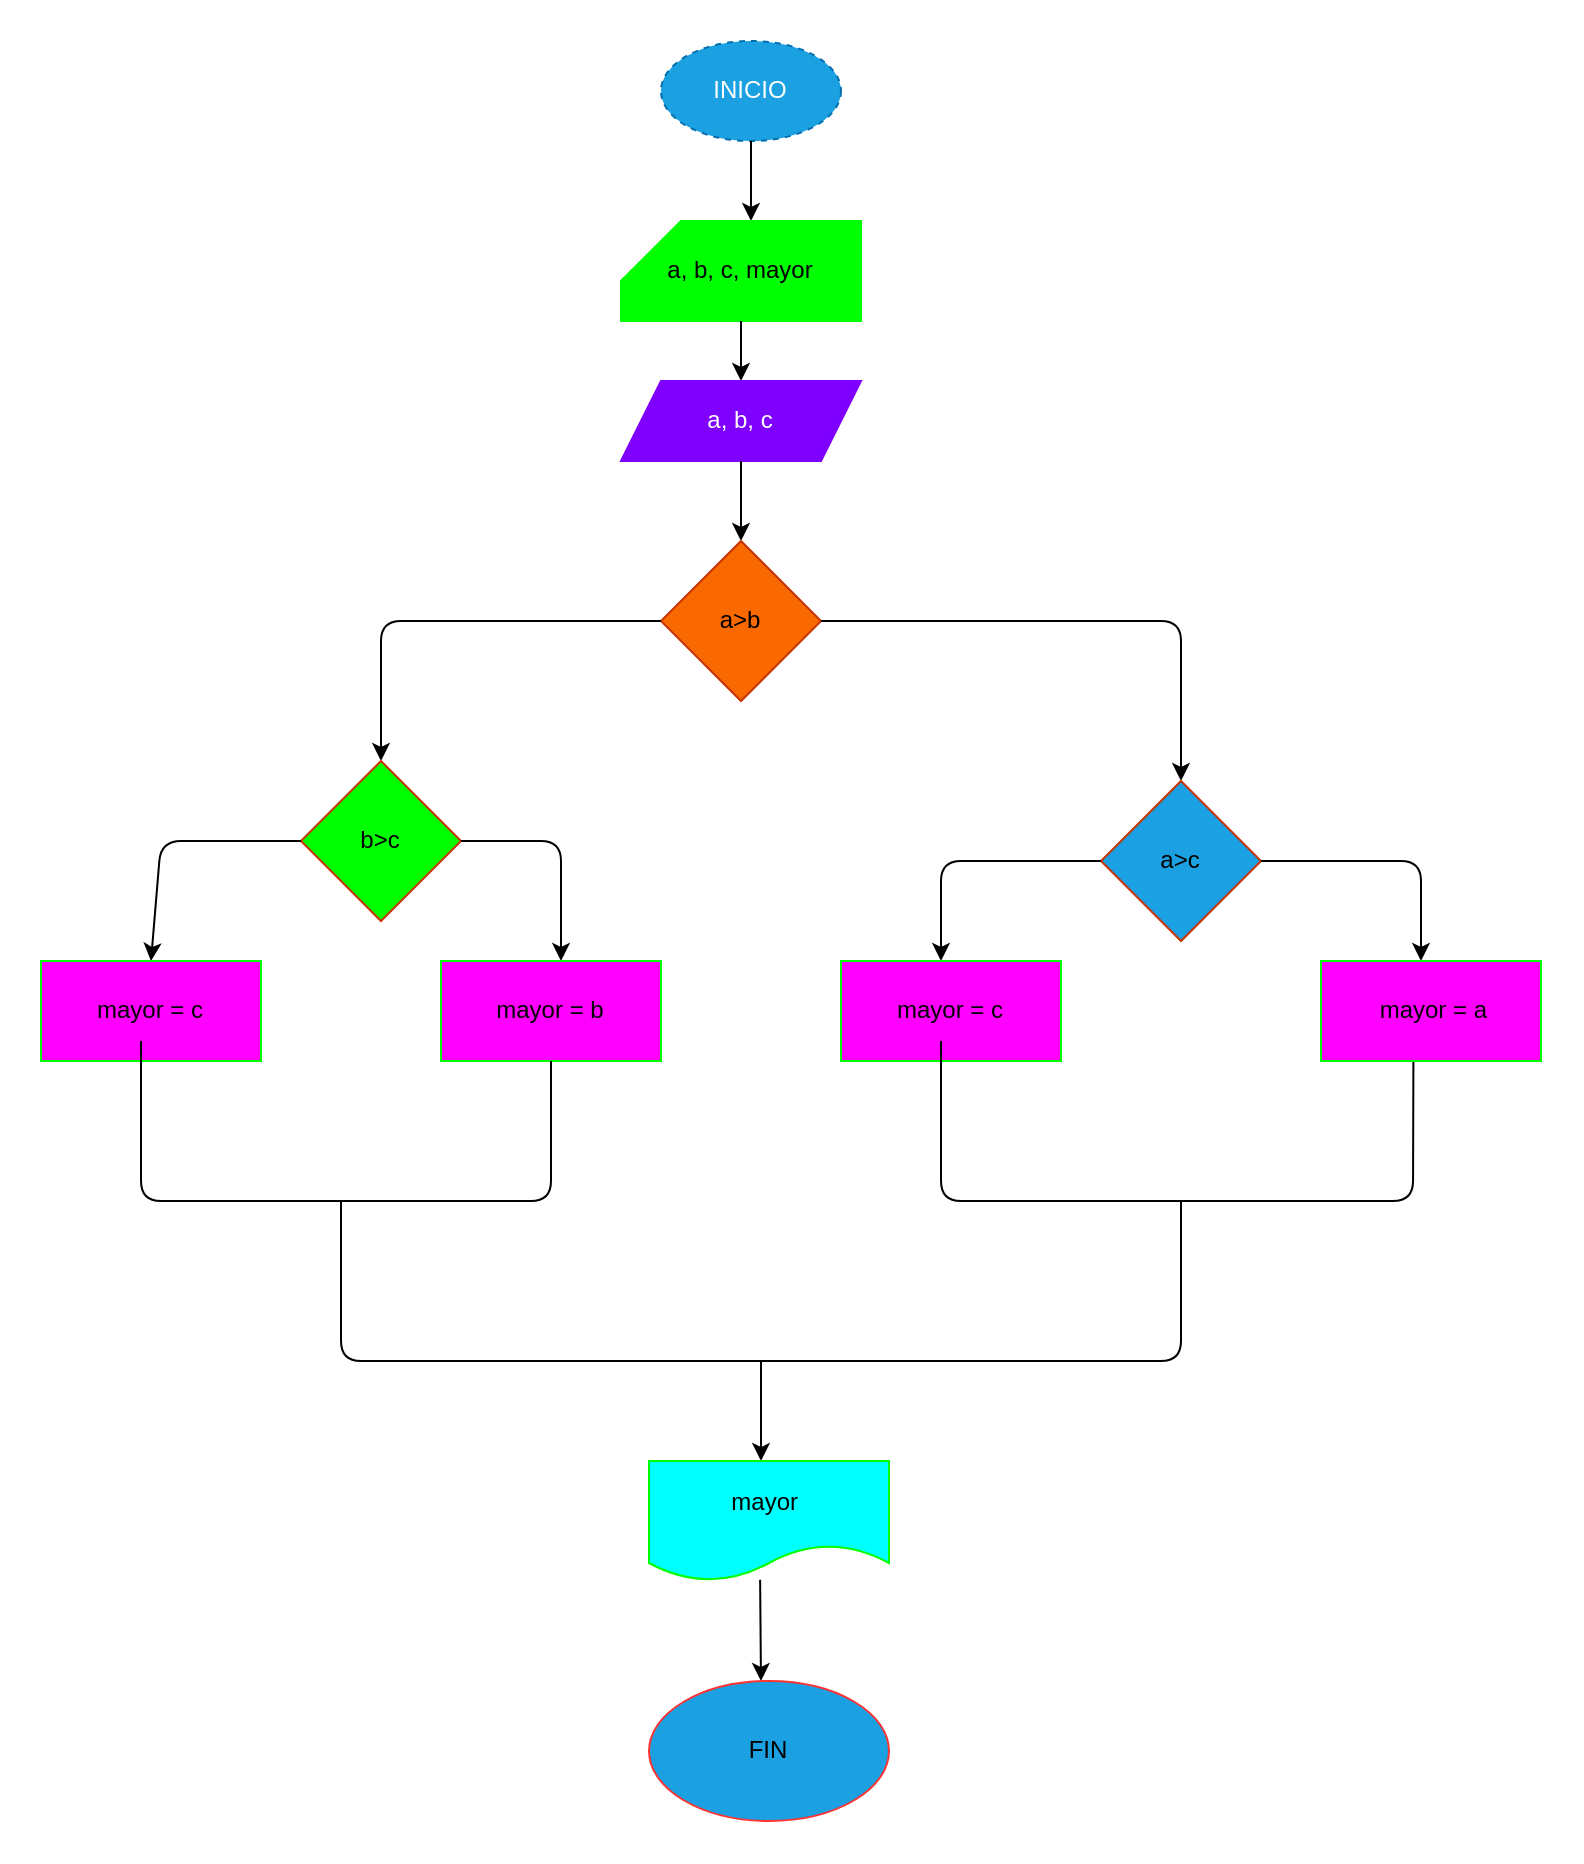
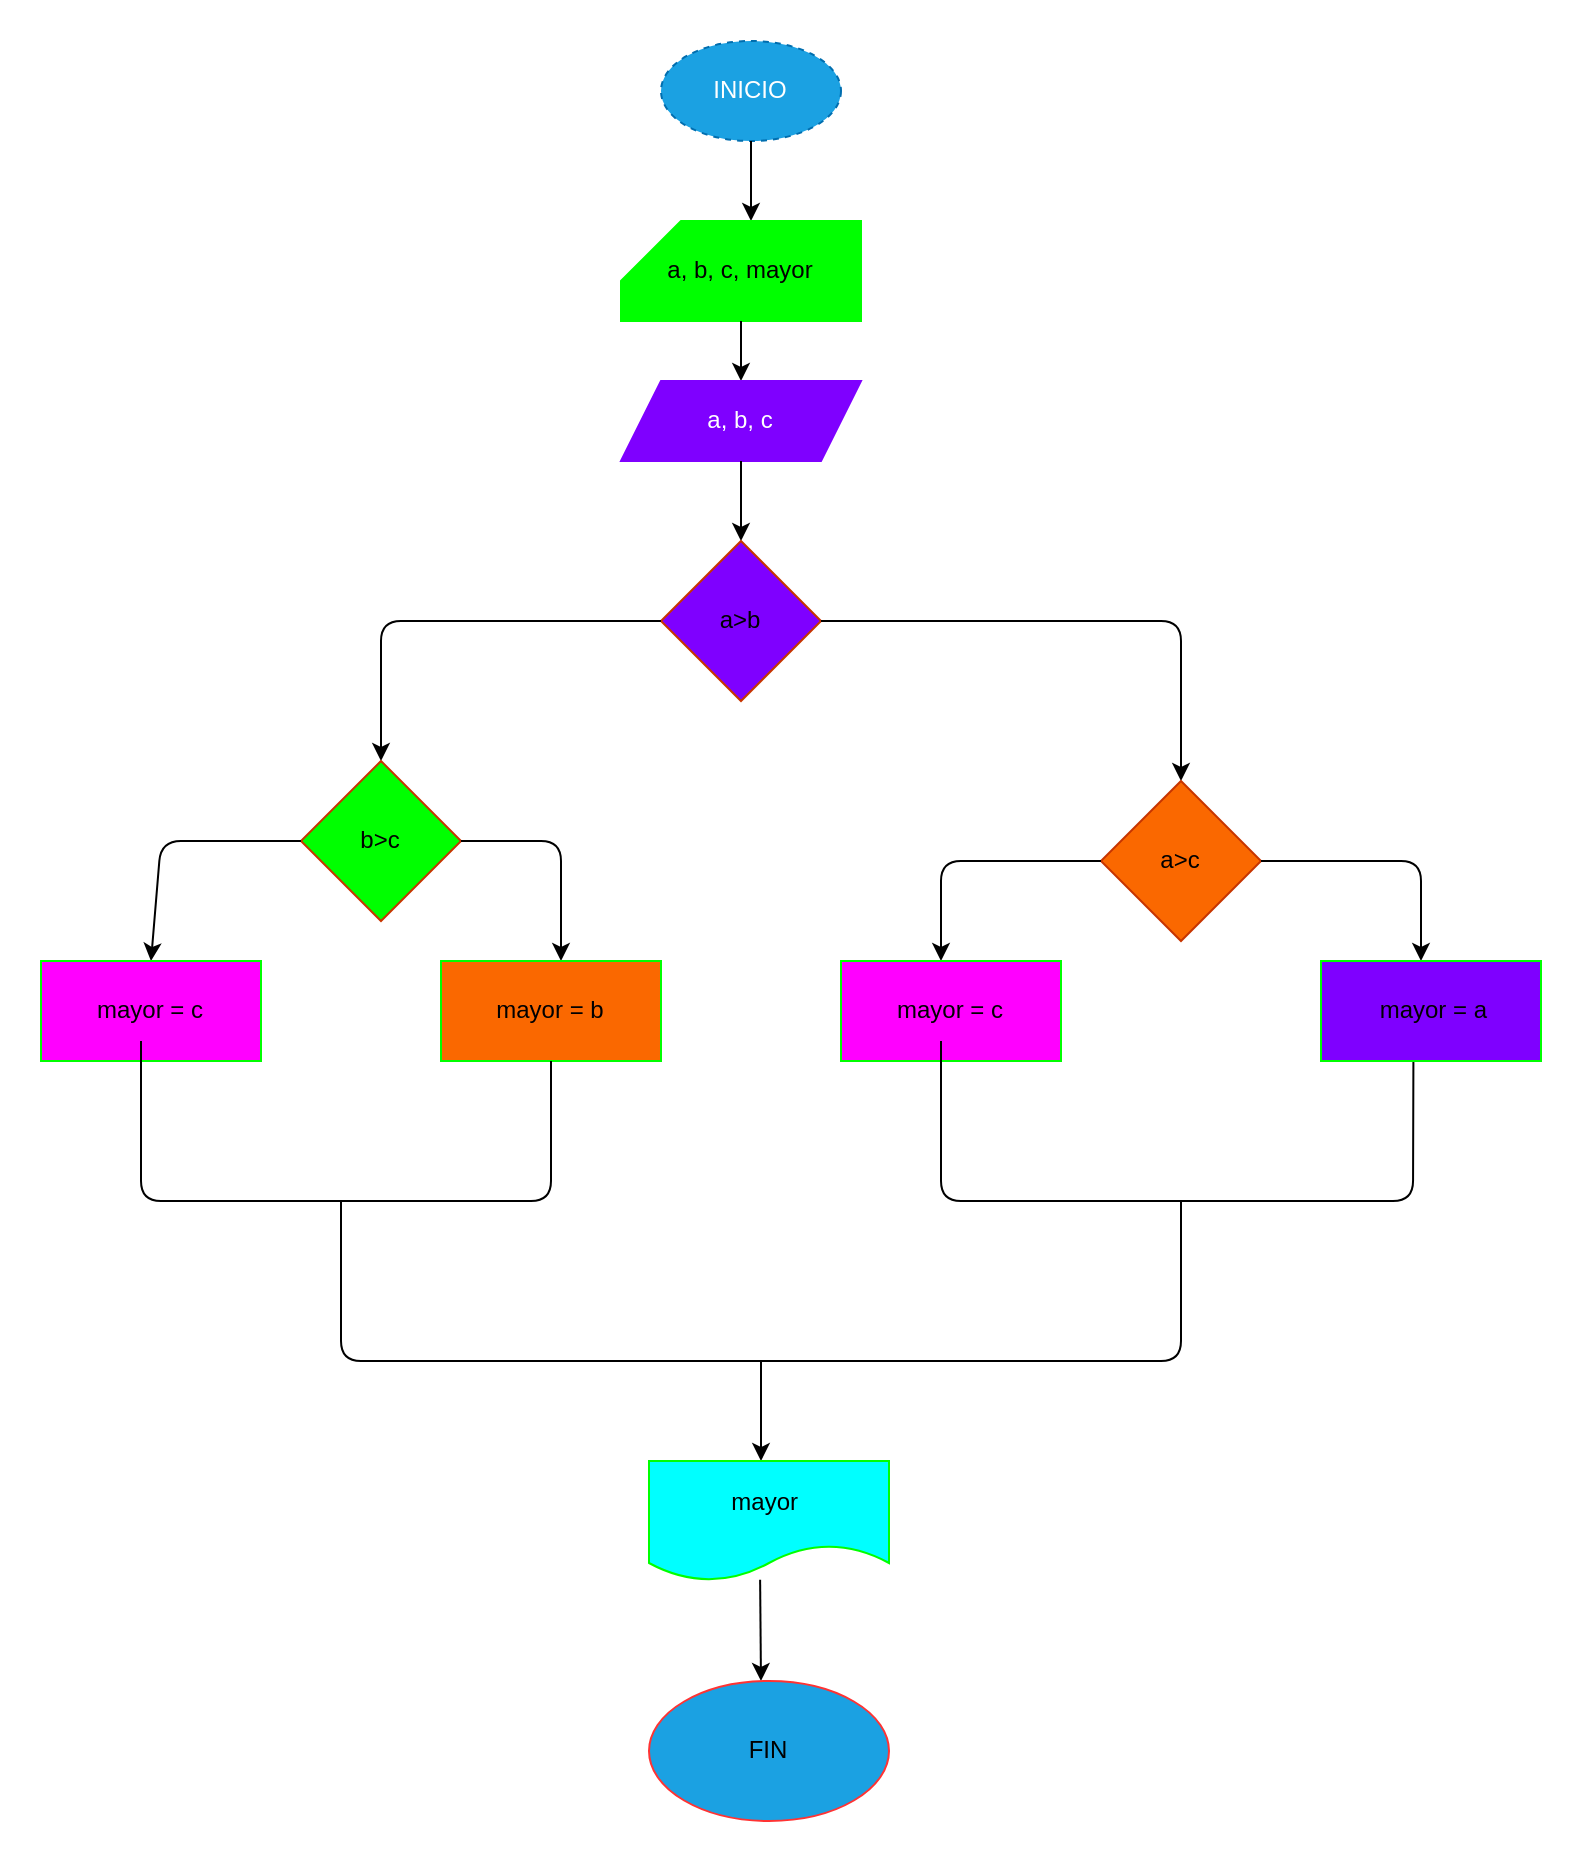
(741, 621) -> (741, 621)
(1181, 861) -> (1181, 861)
(551, 1011) -> (551, 1011)
(1431, 1011) -> (1431, 1011)
